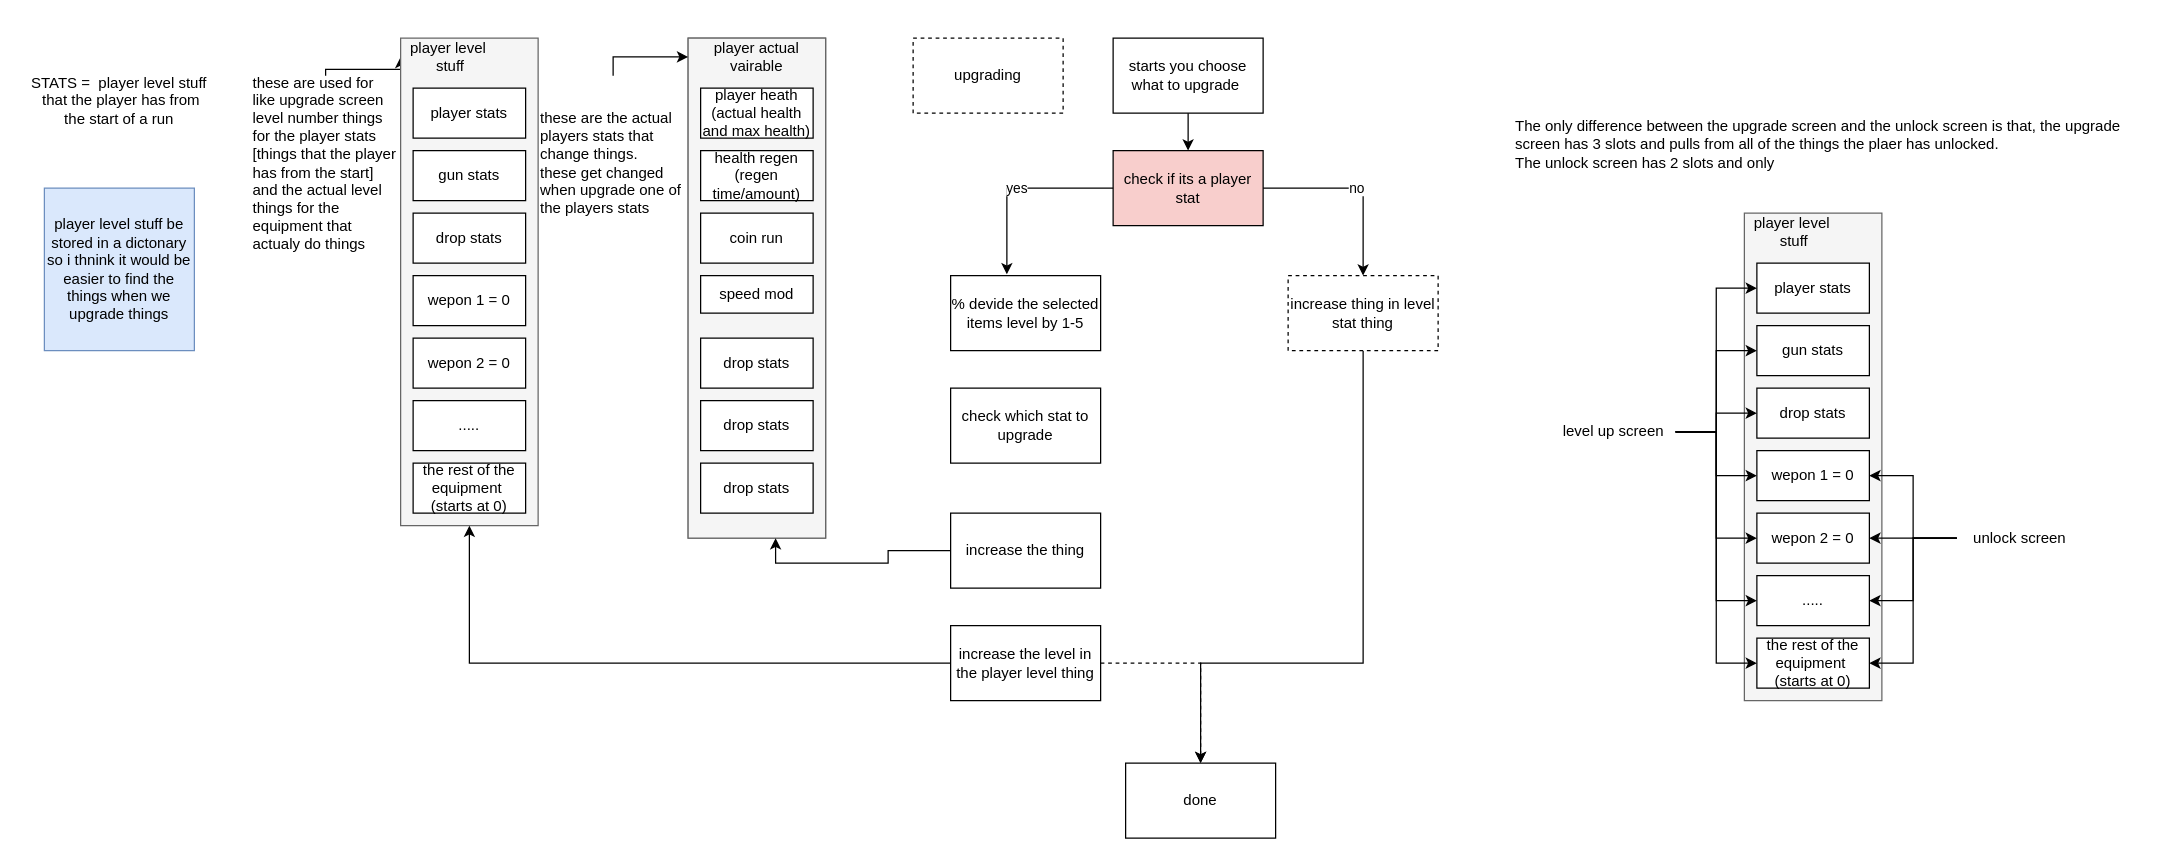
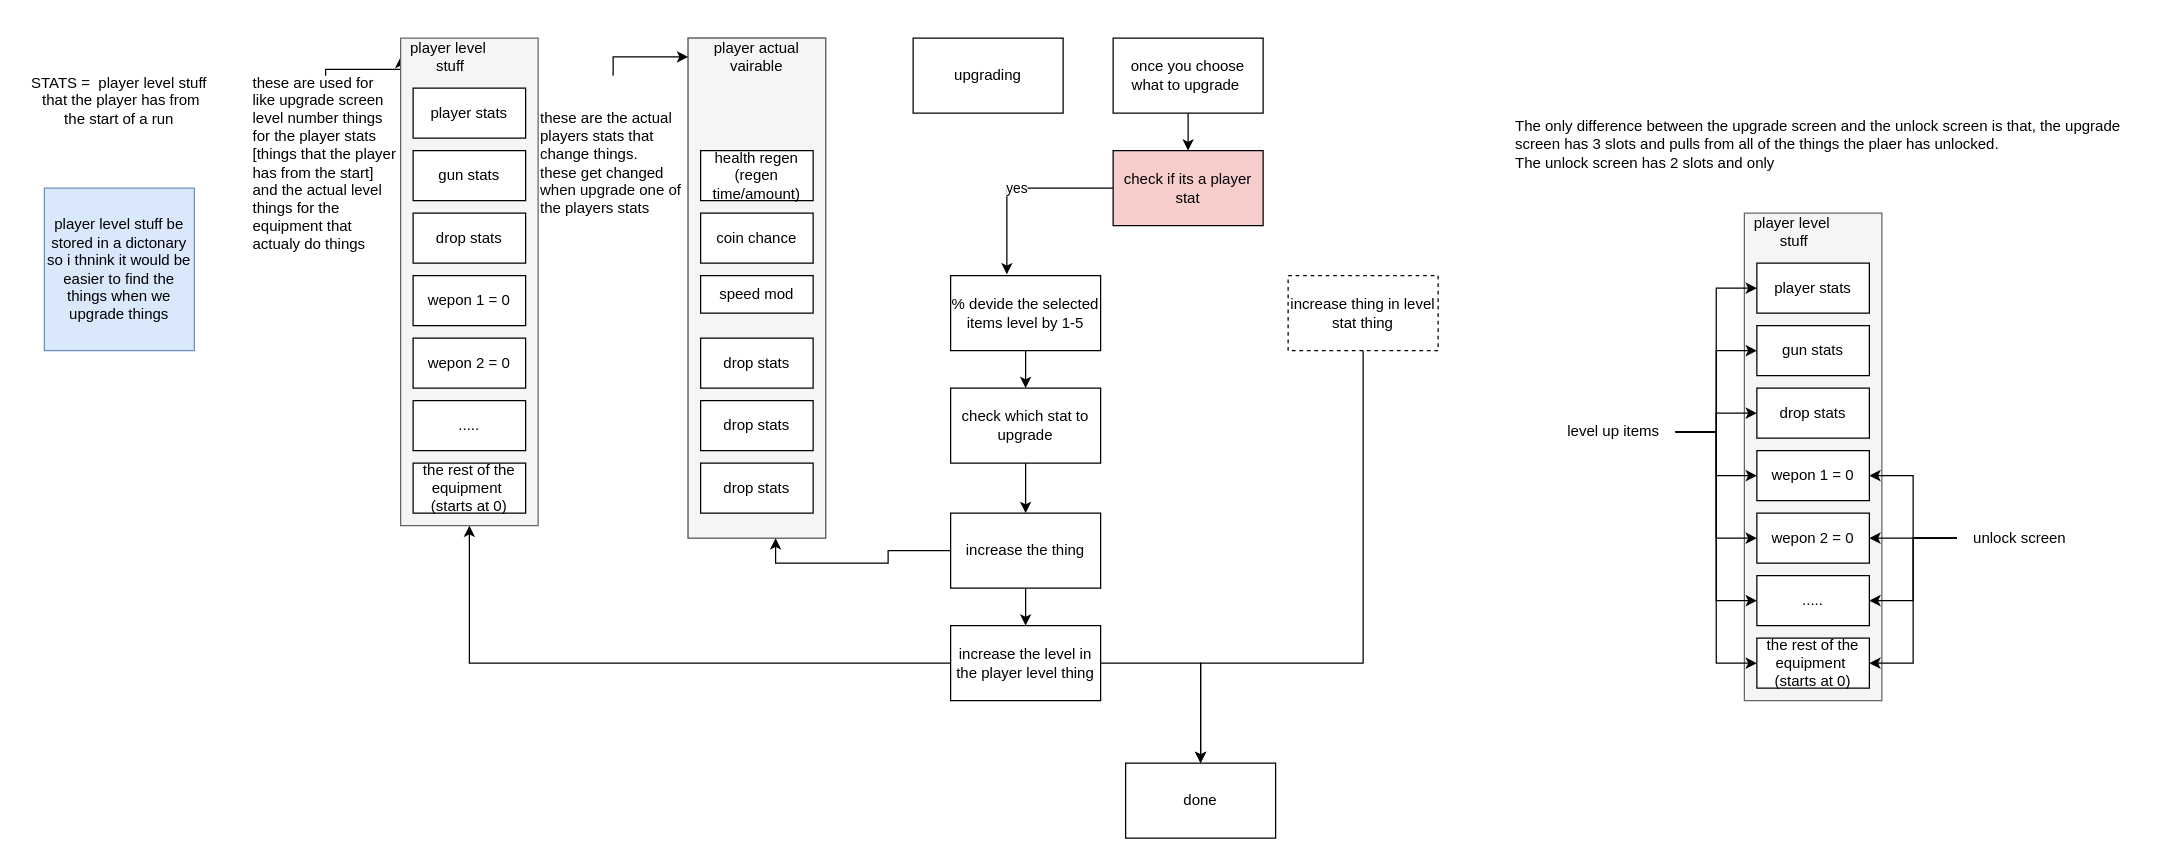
(988, 76) -> (988, 76)
(1188, 76) -> (1188, 76)
(757, 113) -> none
(1352, 188) -> none
(757, 238) -> (757, 238)
none -> (1026, 374)
(1614, 432) -> (1614, 432)
none -> (1026, 484)
none -> (1026, 611)
(1150, 663) -> (1150, 663)
